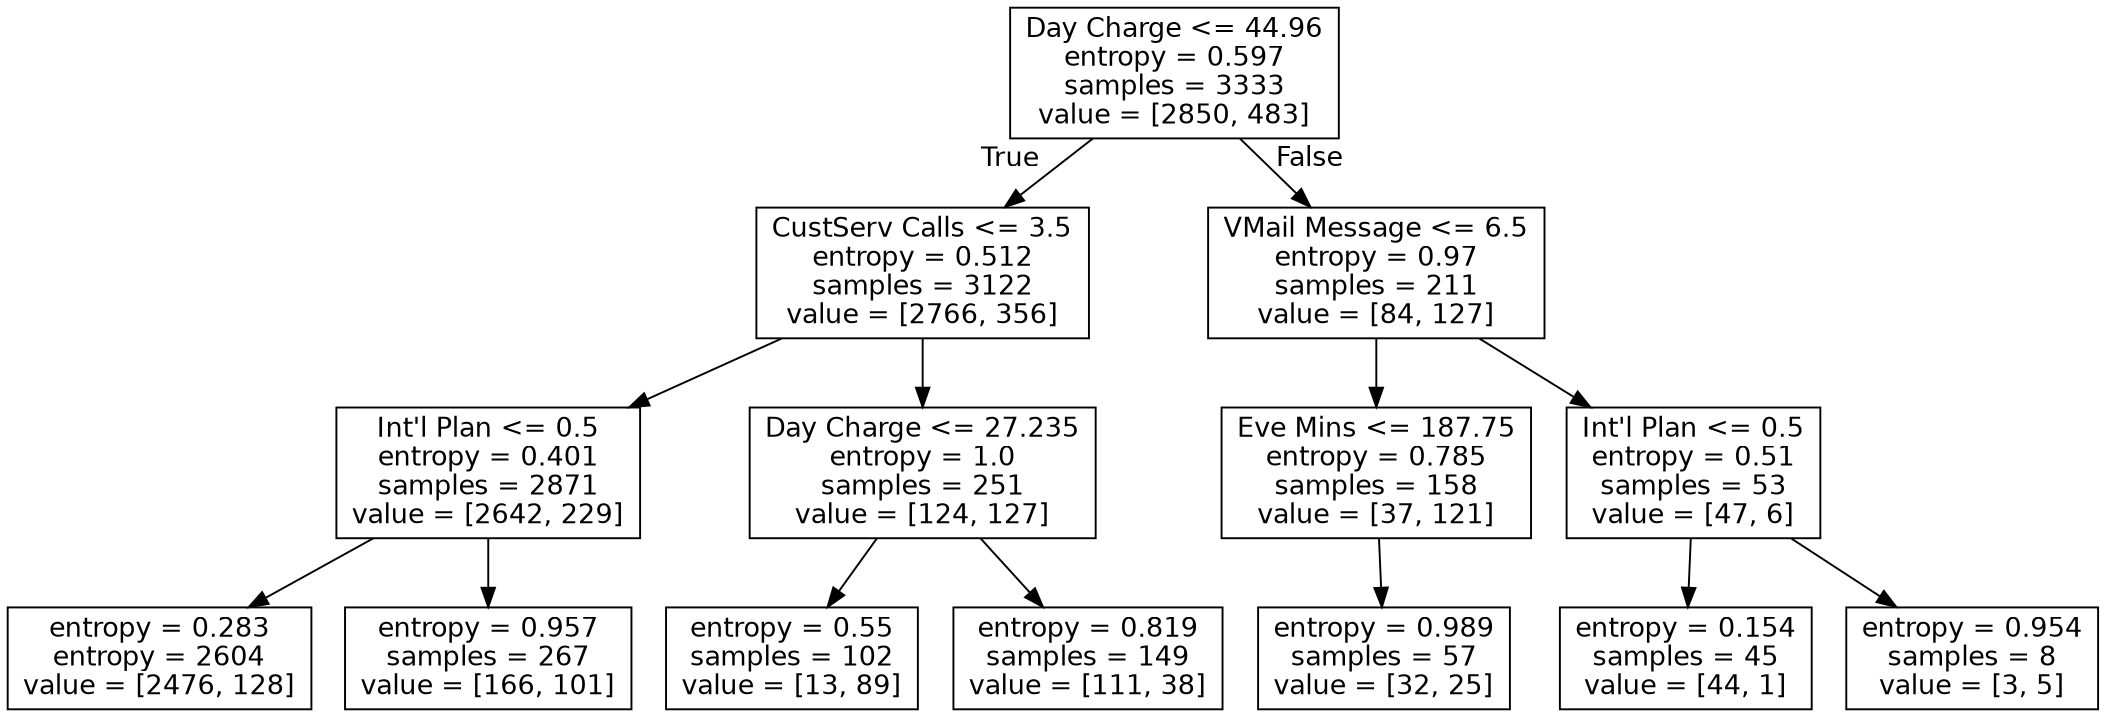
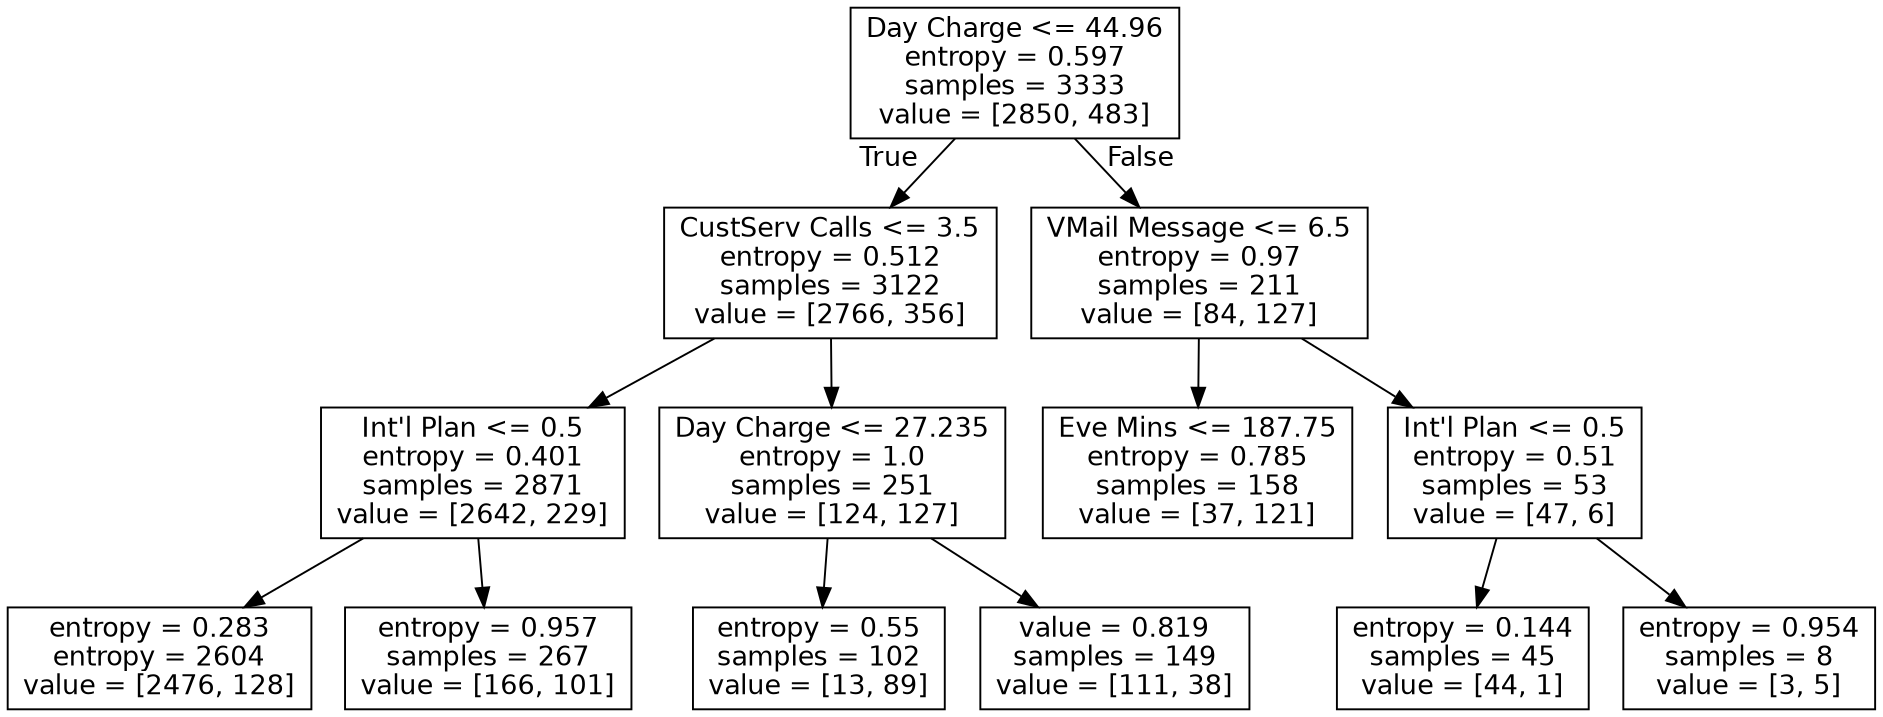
(1088, 658) -> (1115, 658)
(1384, 658) -> none
(1686, 658) -> (1463, 658)
